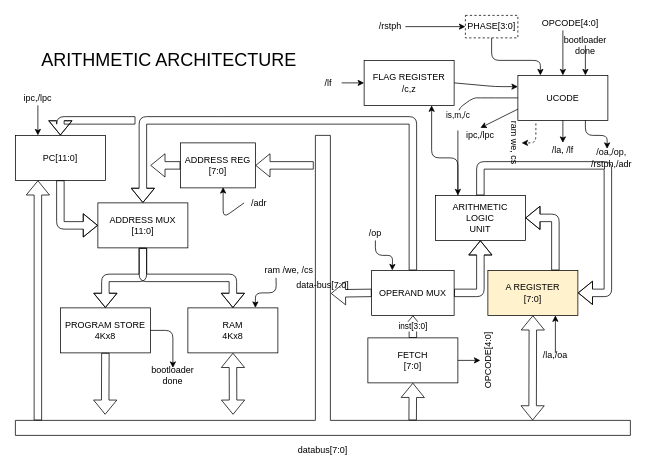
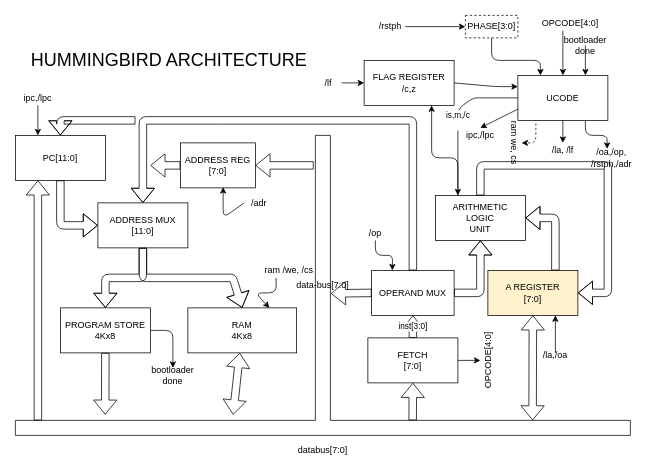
(169, 60) -> (169, 60)
(233, 330) -> (242, 330)
